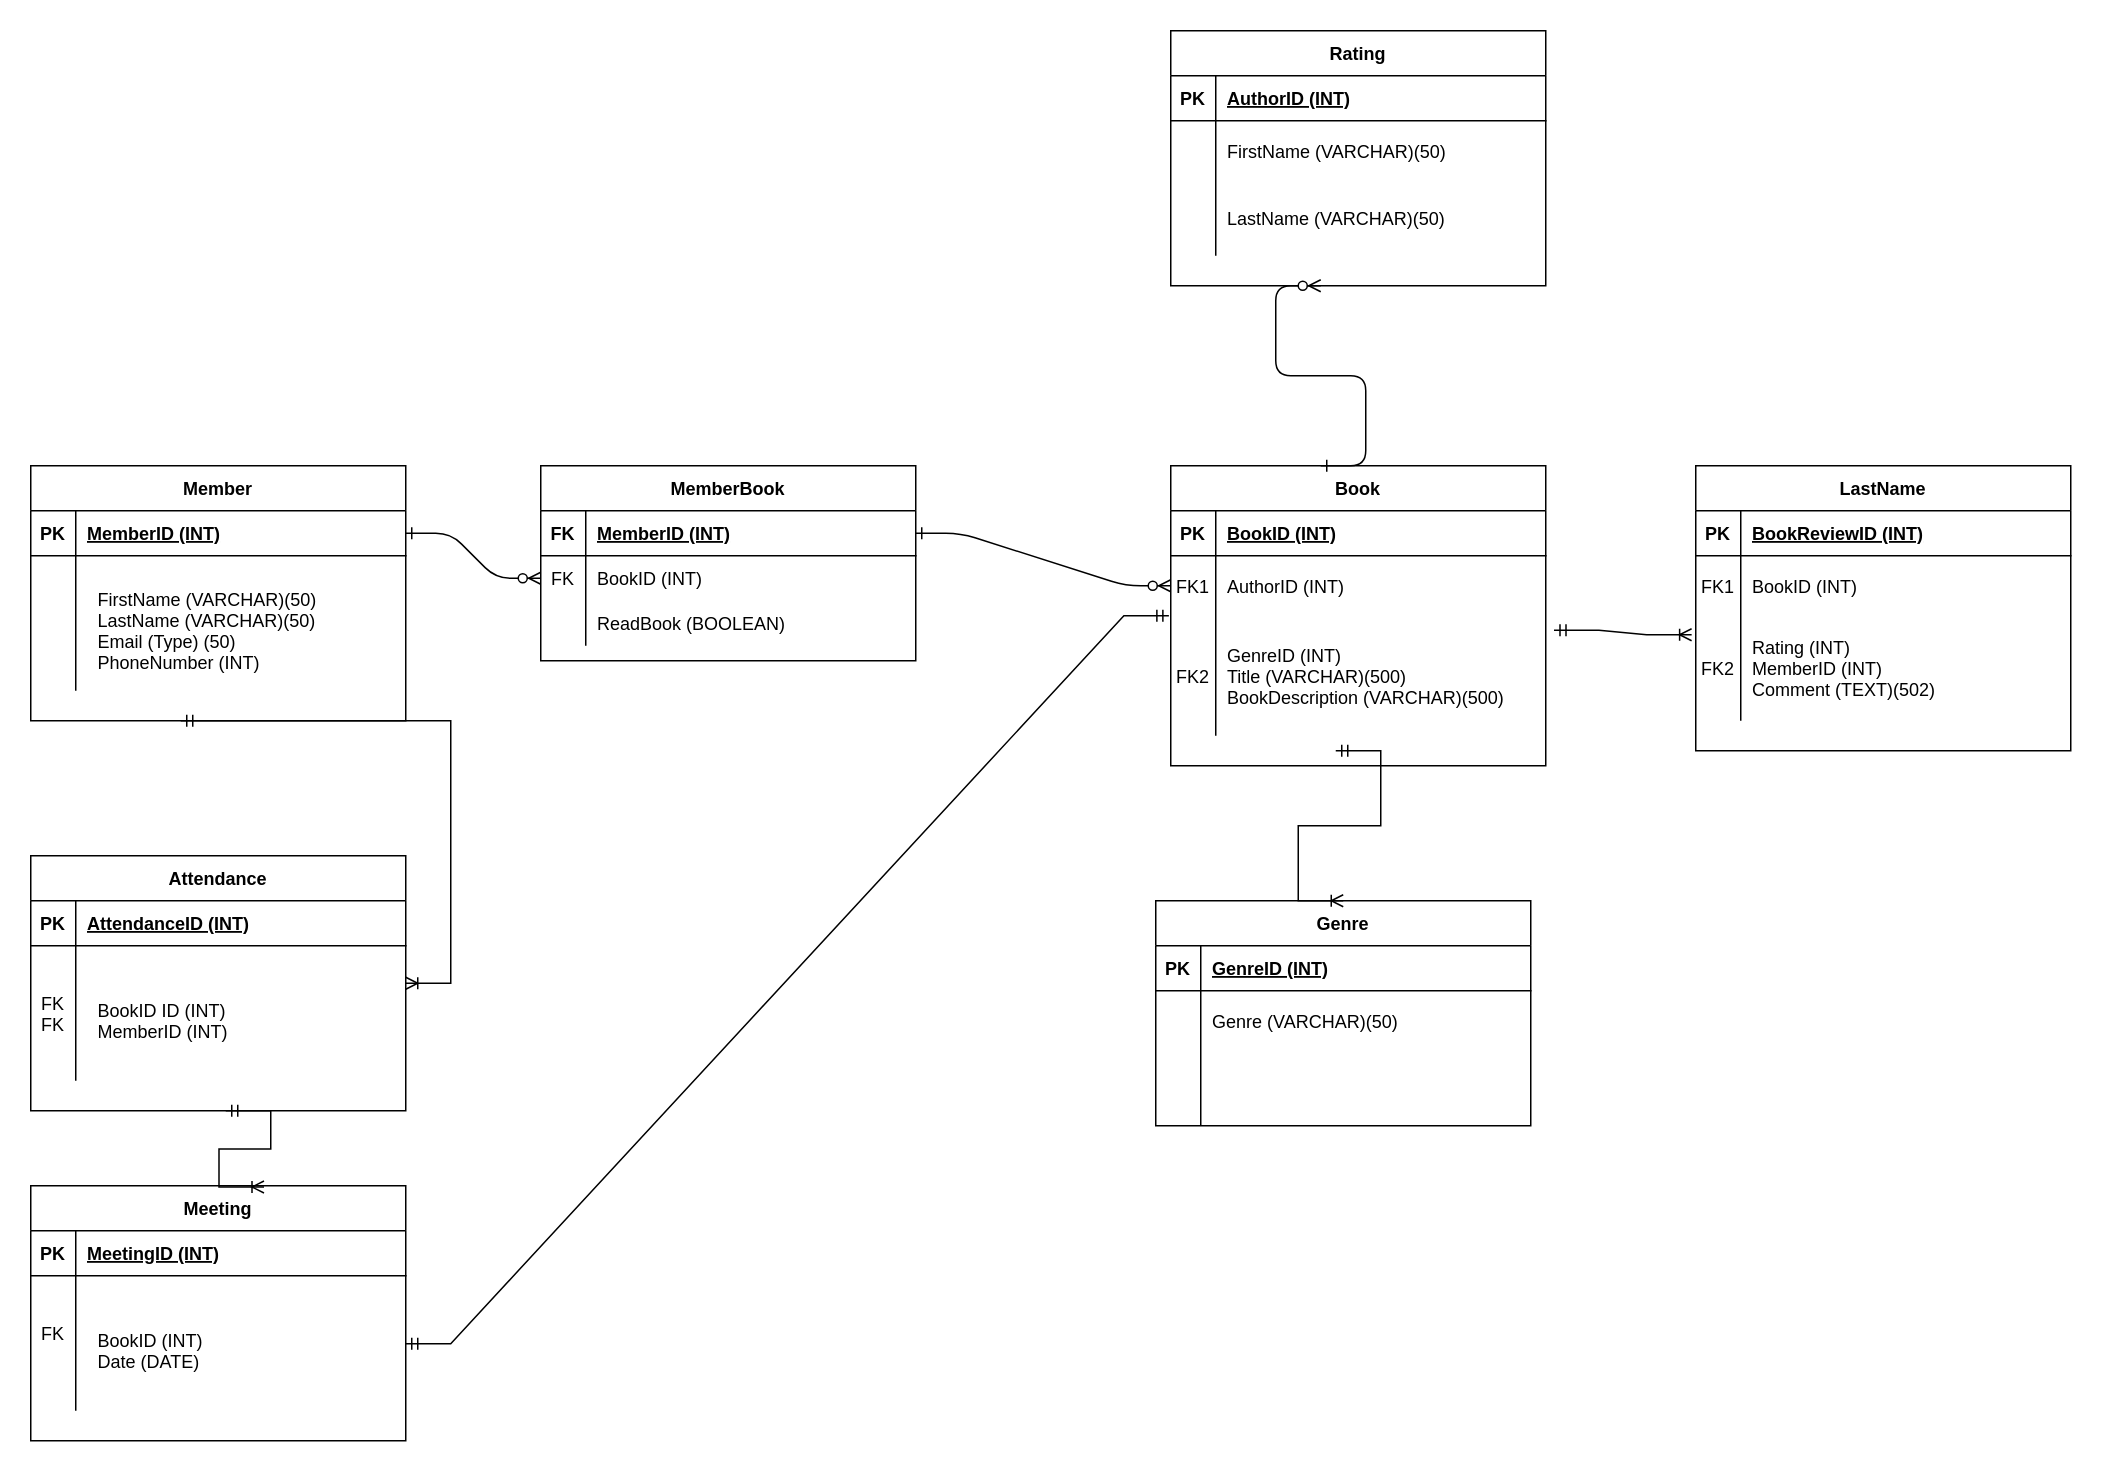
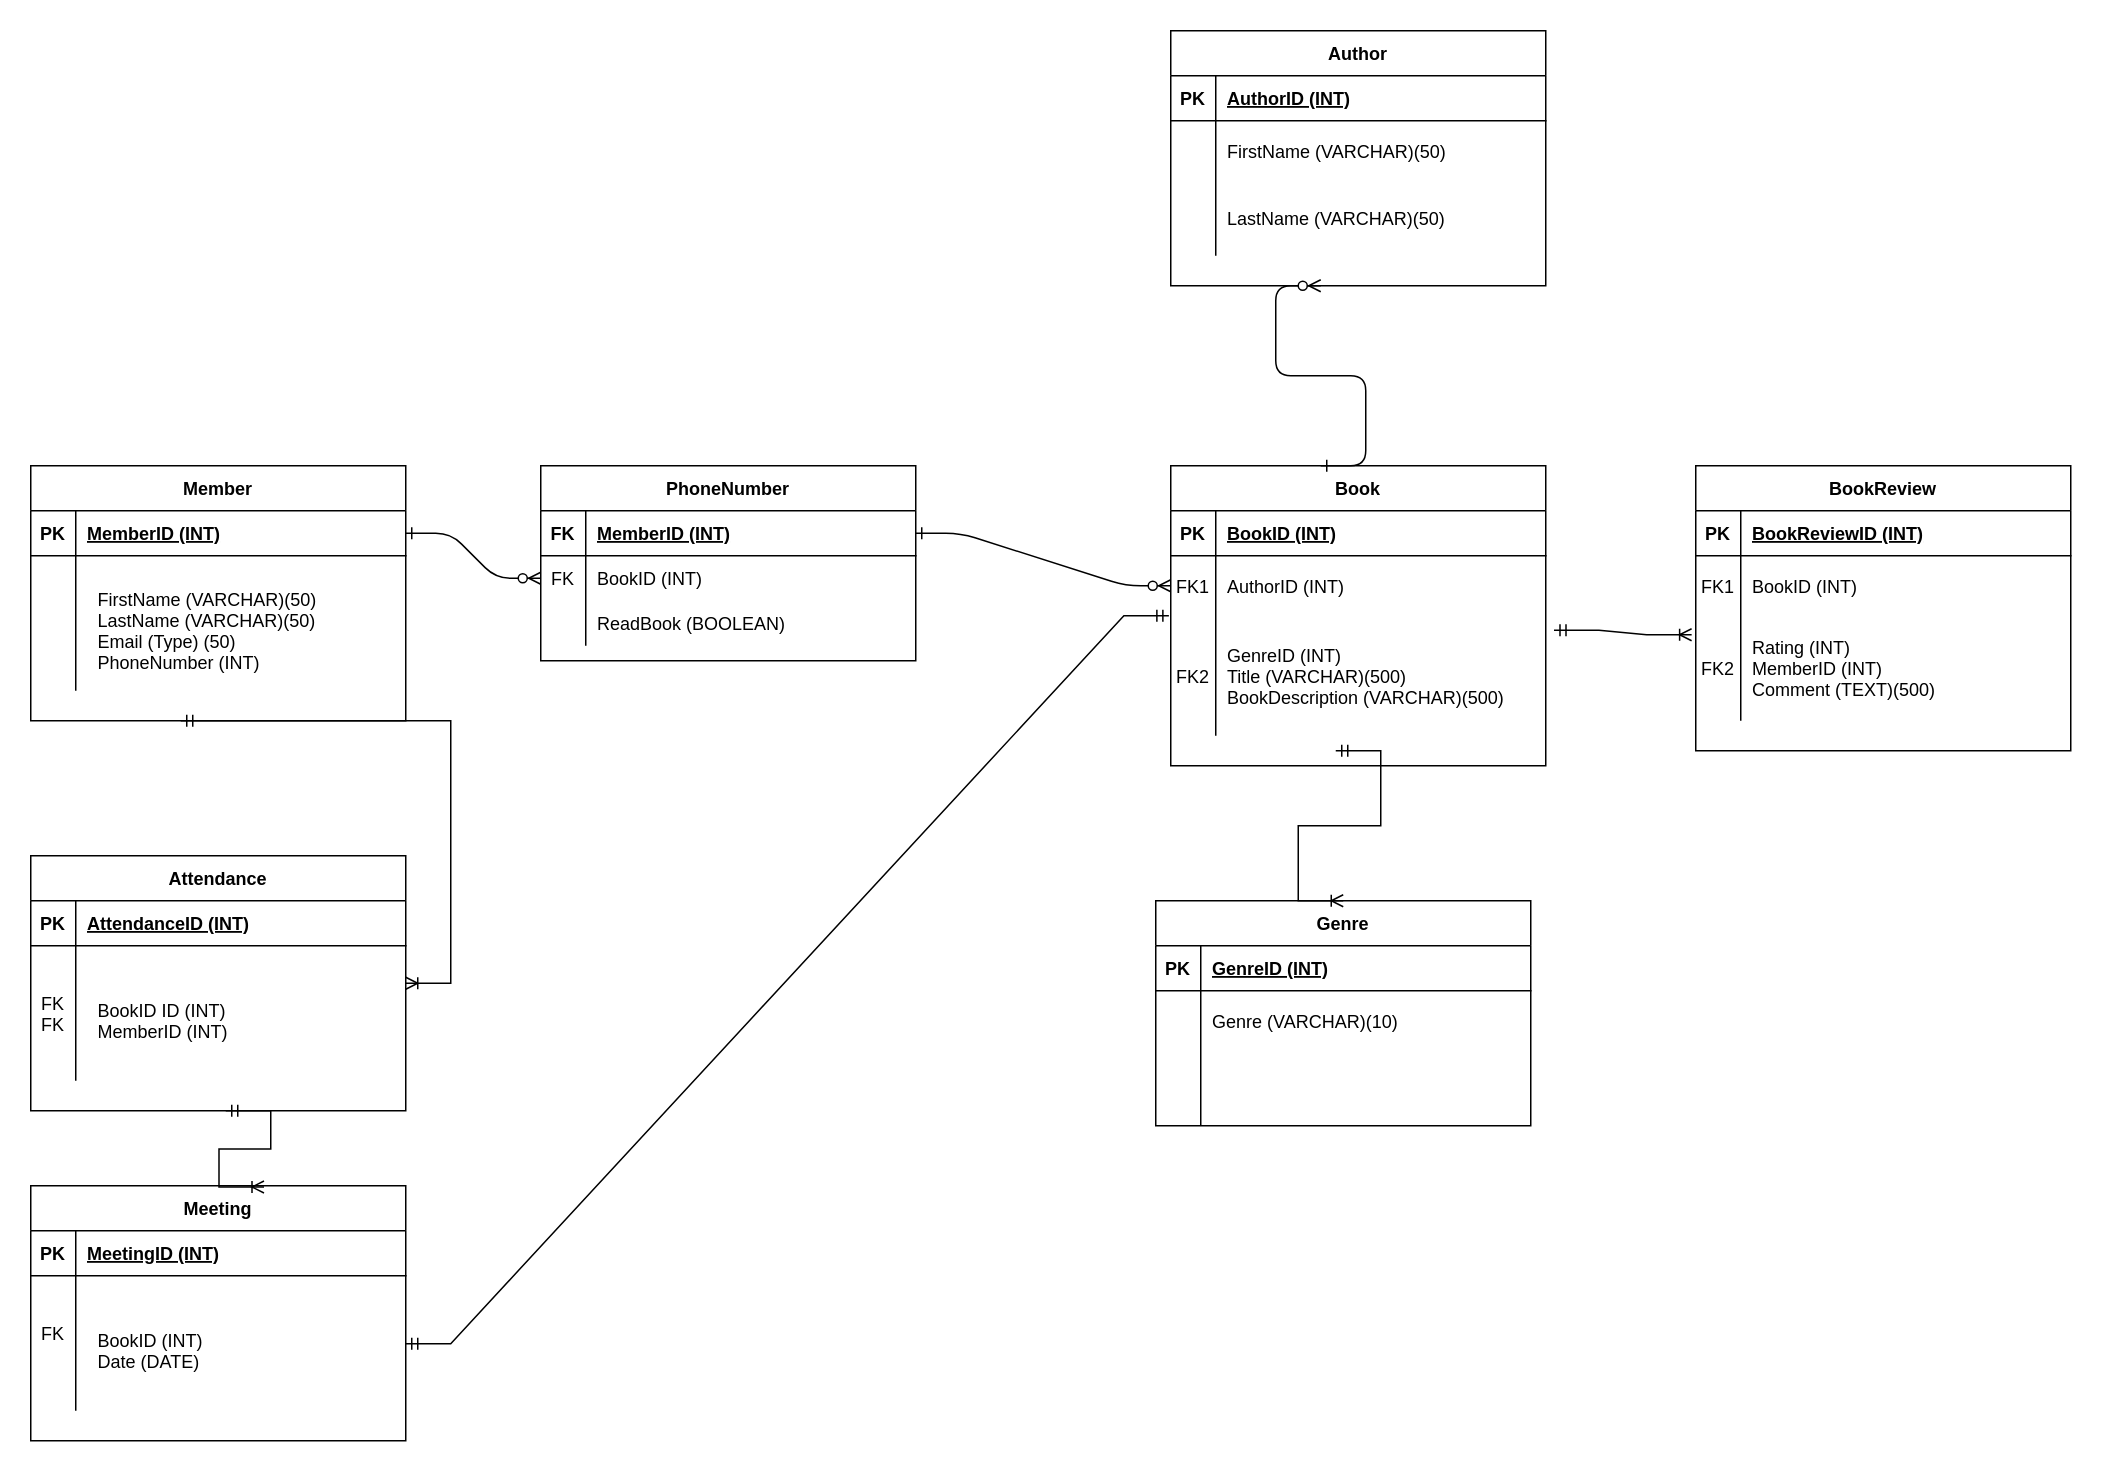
(1358, 54) -> (1358, 54)
(728, 489) -> (728, 489)
(1883, 489) -> (1883, 489)
(1808, 648) -> (1808, 648)
(1305, 1022) -> (1305, 1022)
